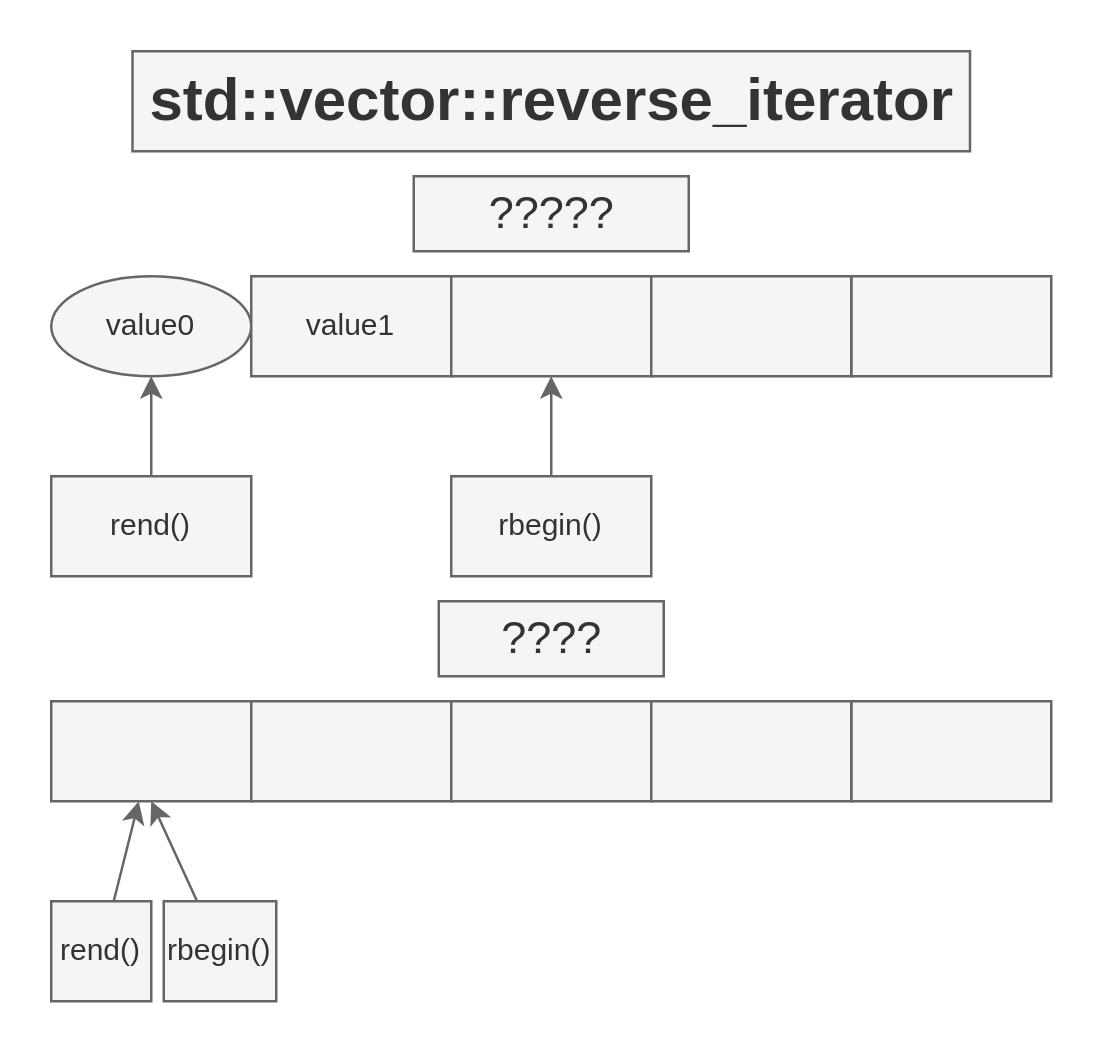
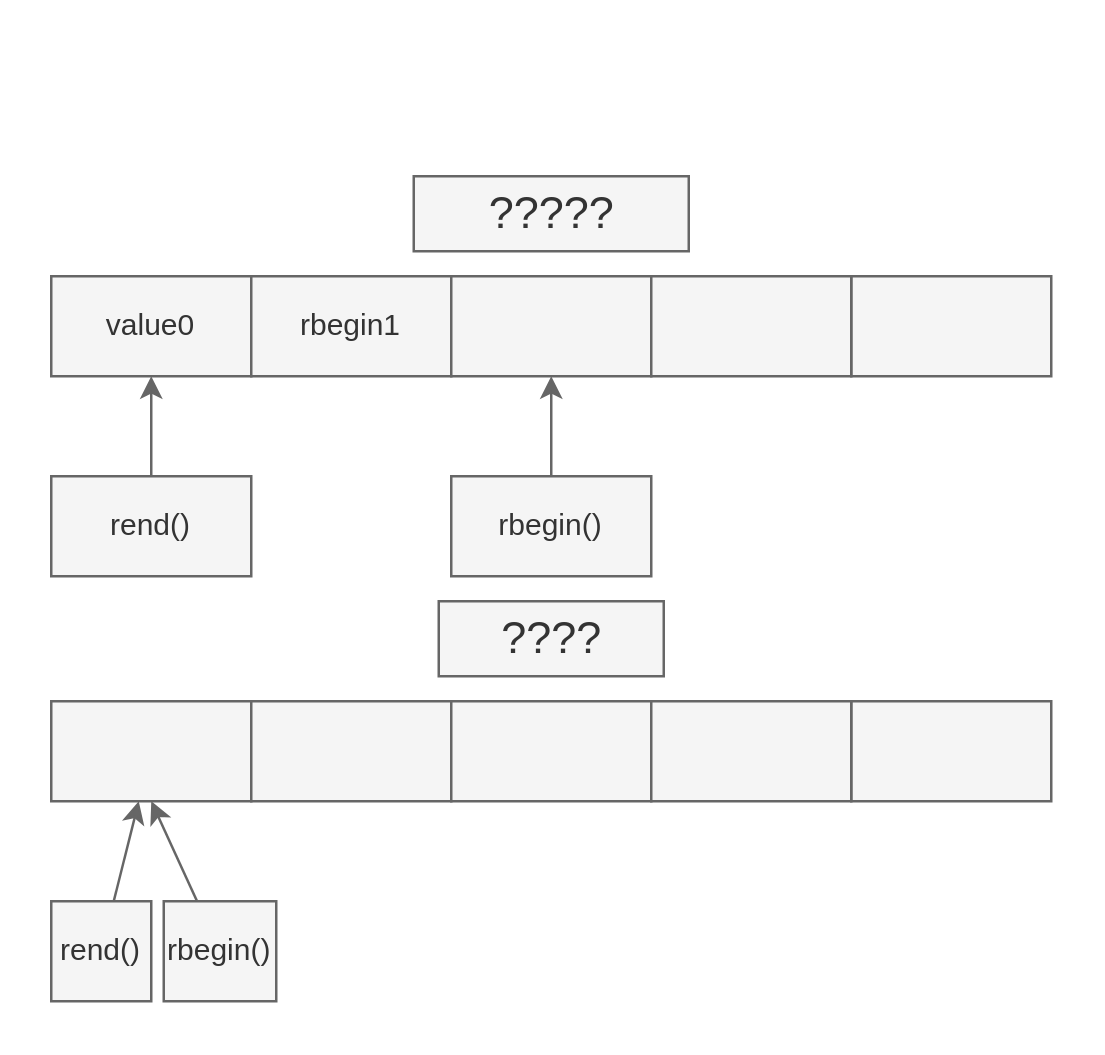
(551, 101) -> none
(151, 326) -> (151, 326)
(351, 326) -> (351, 326)
